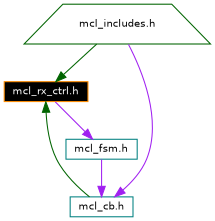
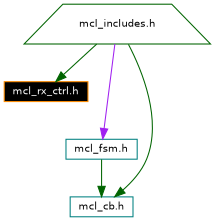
(70, 117) -> (109, 86)
(152, 120) -> (152, 120)
(57, 160) -> none
(102, 173) -> (102, 173)
